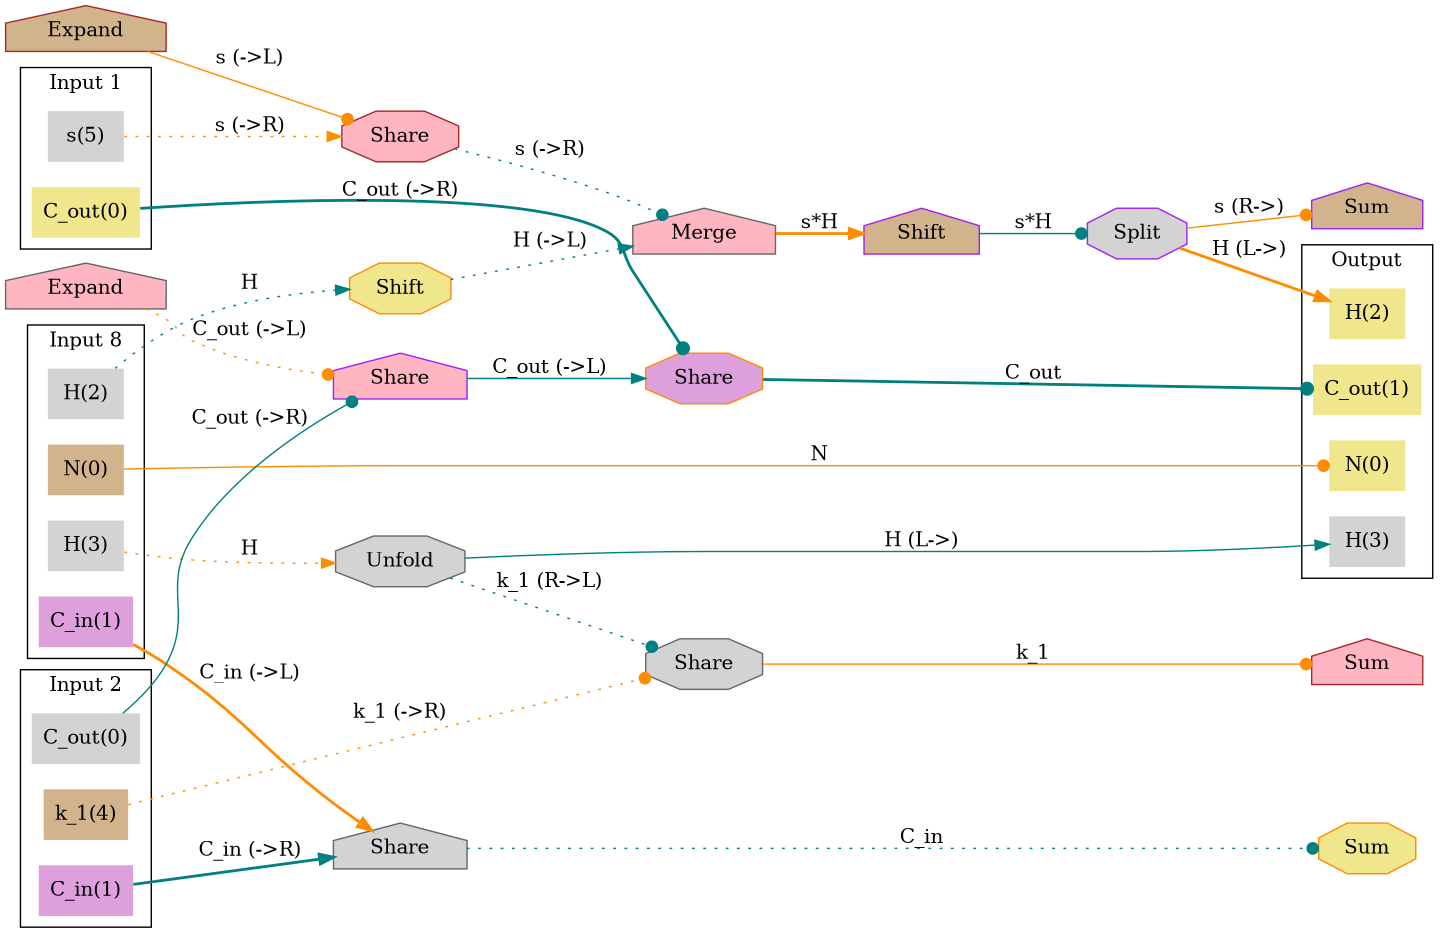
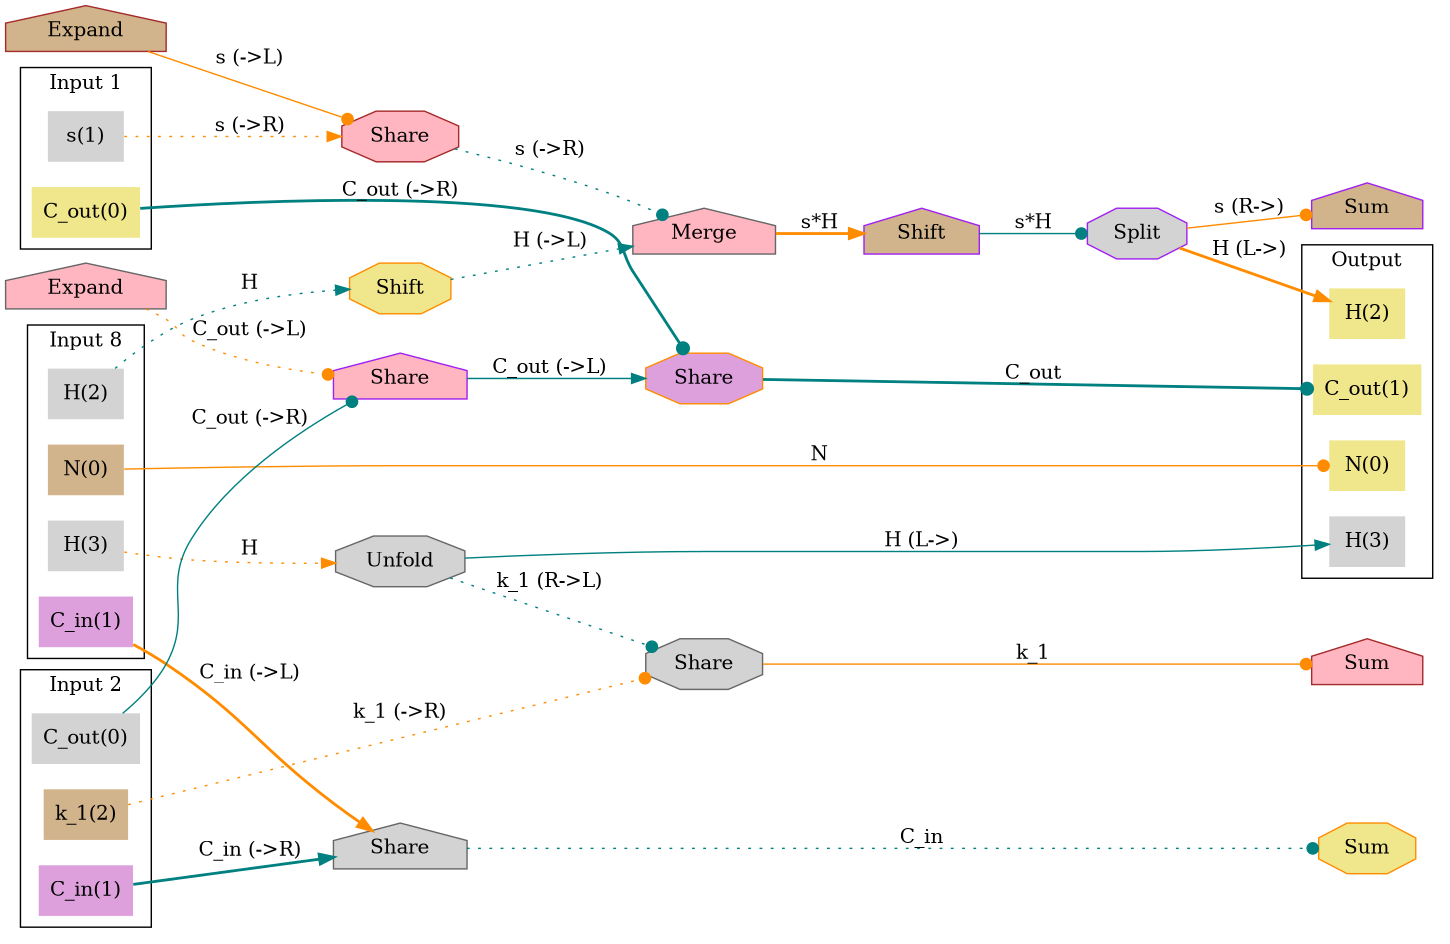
(86, 136) -> (86, 136)
(86, 815) -> (86, 815)
